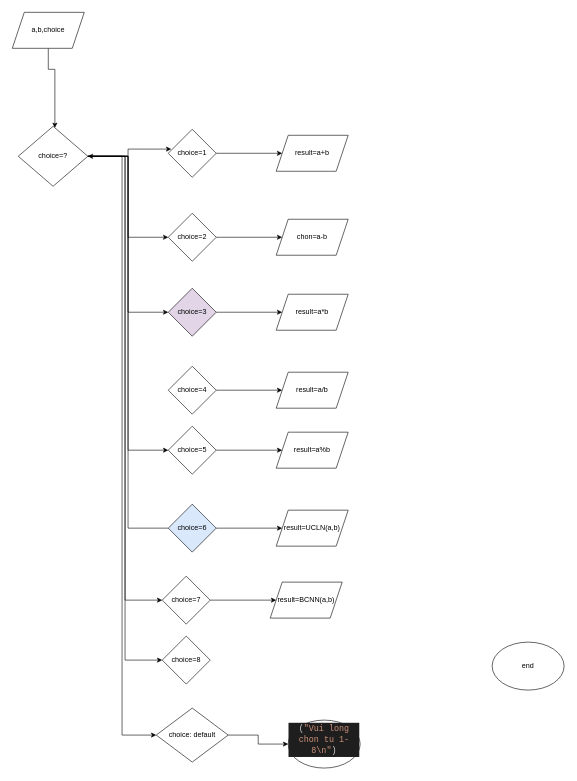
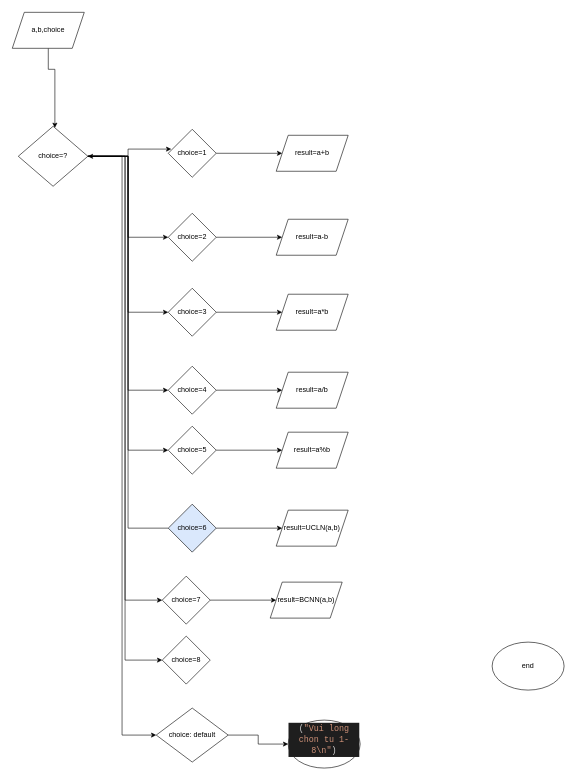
(312, 237) -> (312, 237)
(192, 312) -> (192, 312)
none -> (162, 390)
